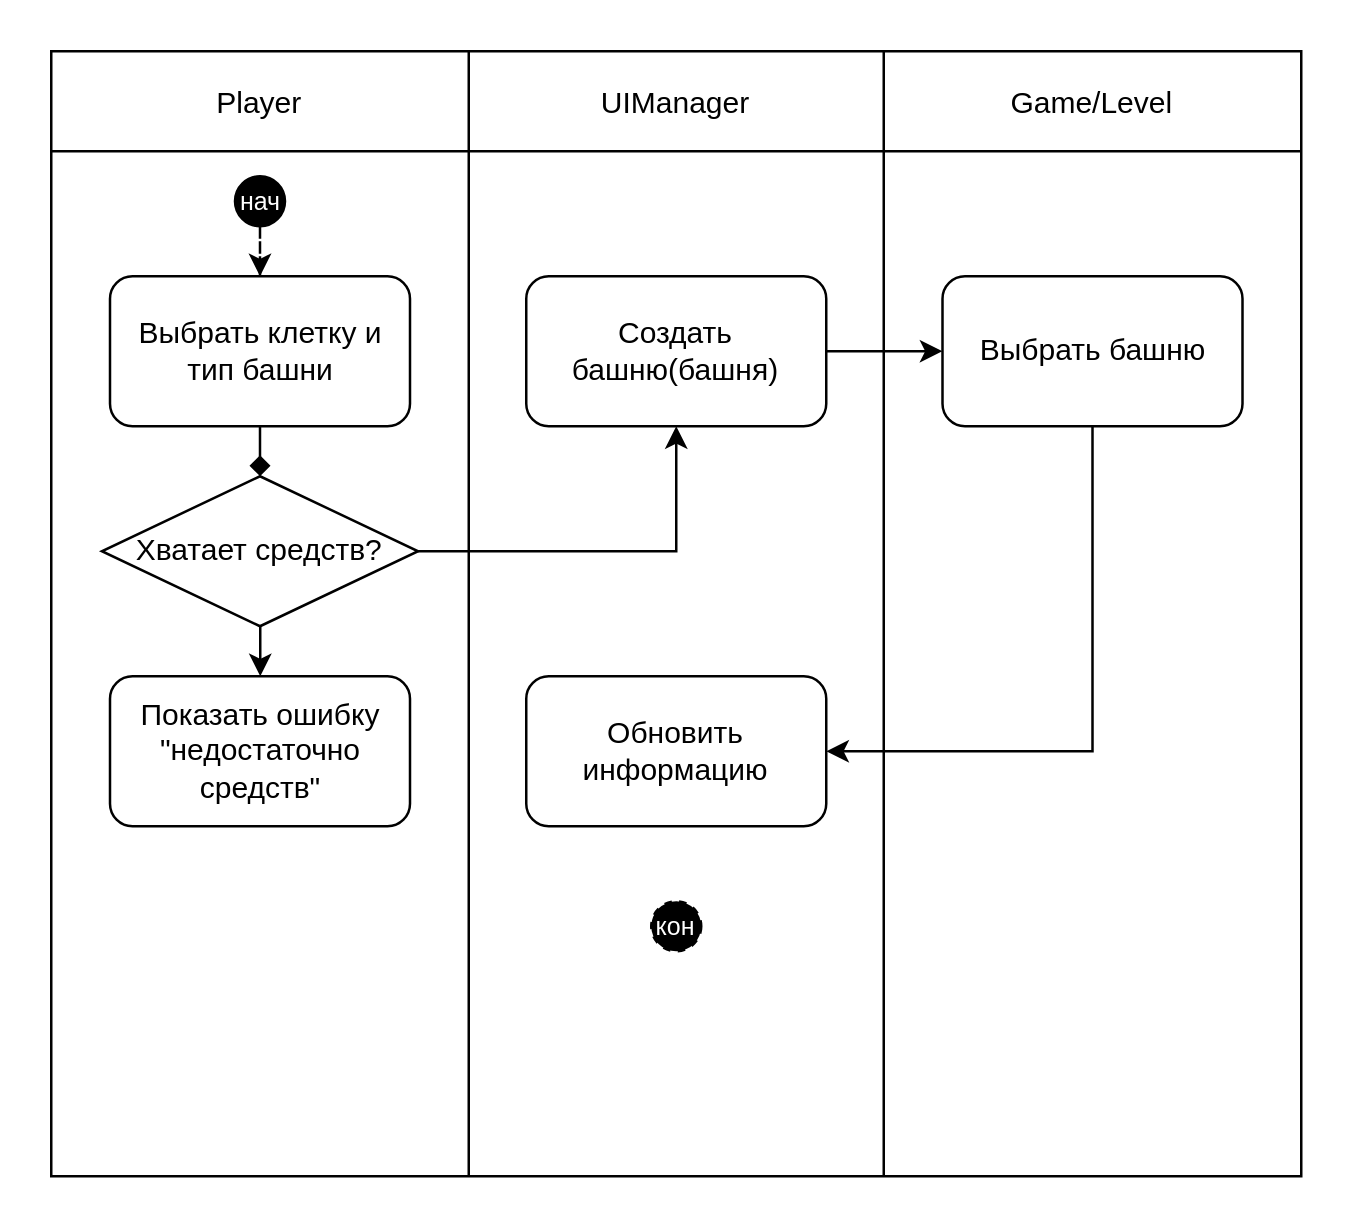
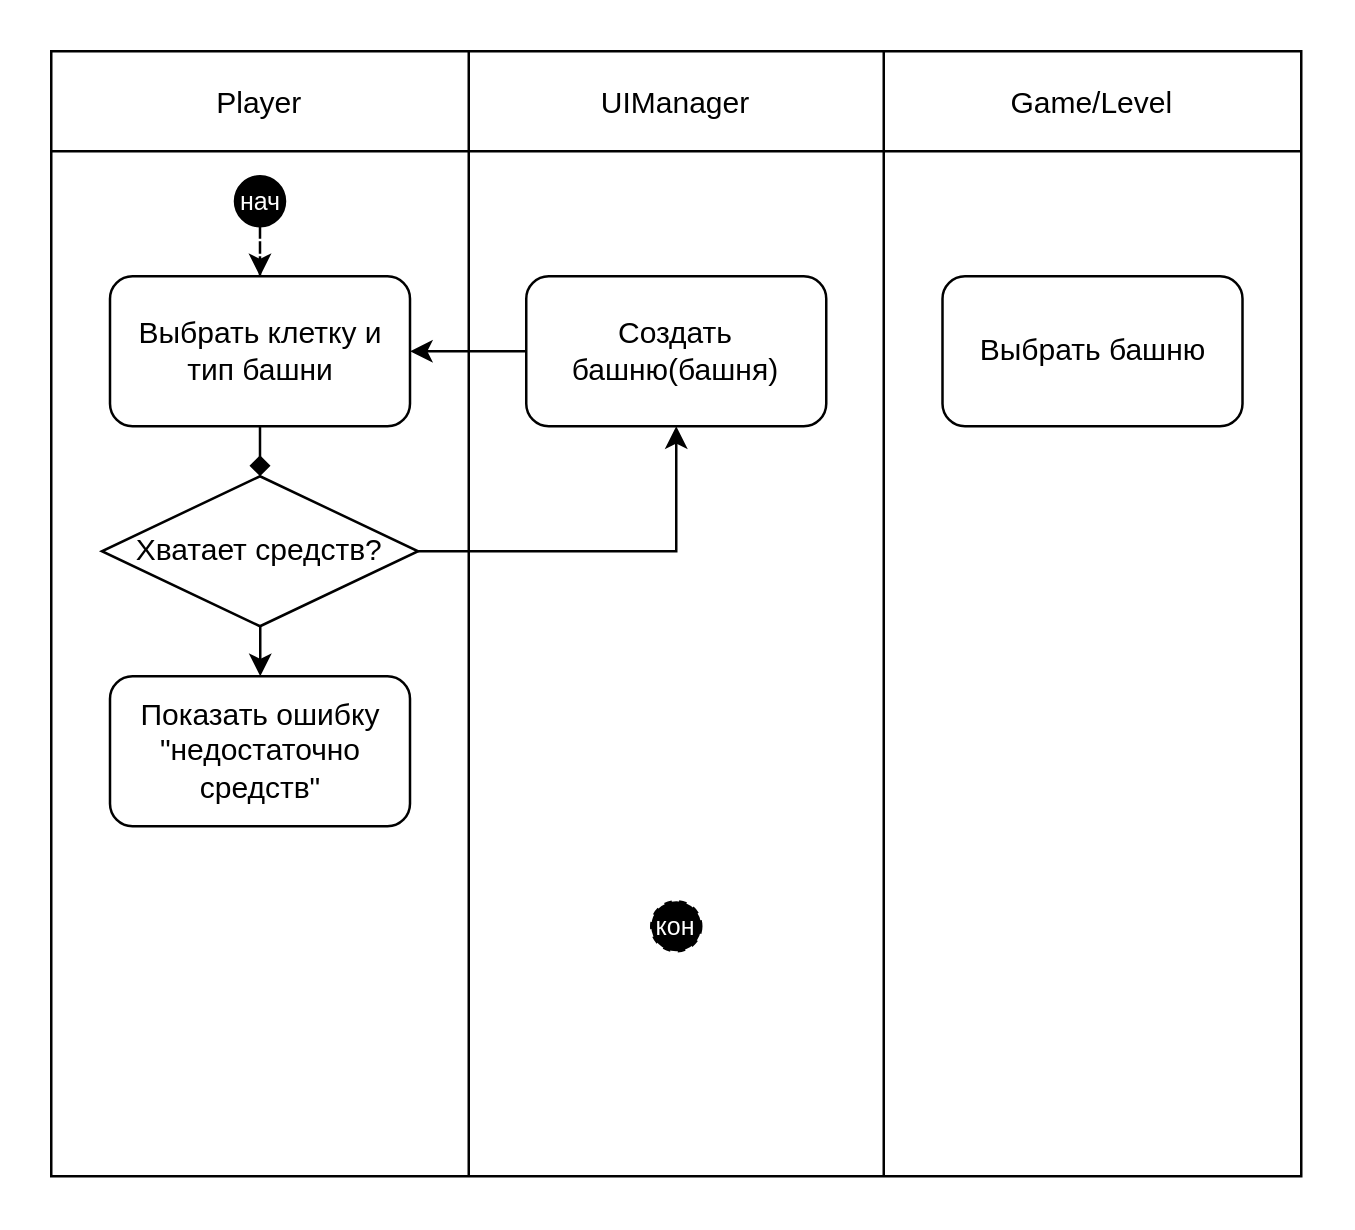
(876, 351) -> (476, 351)
(1093, 713) -> none
(676, 751) -> none
